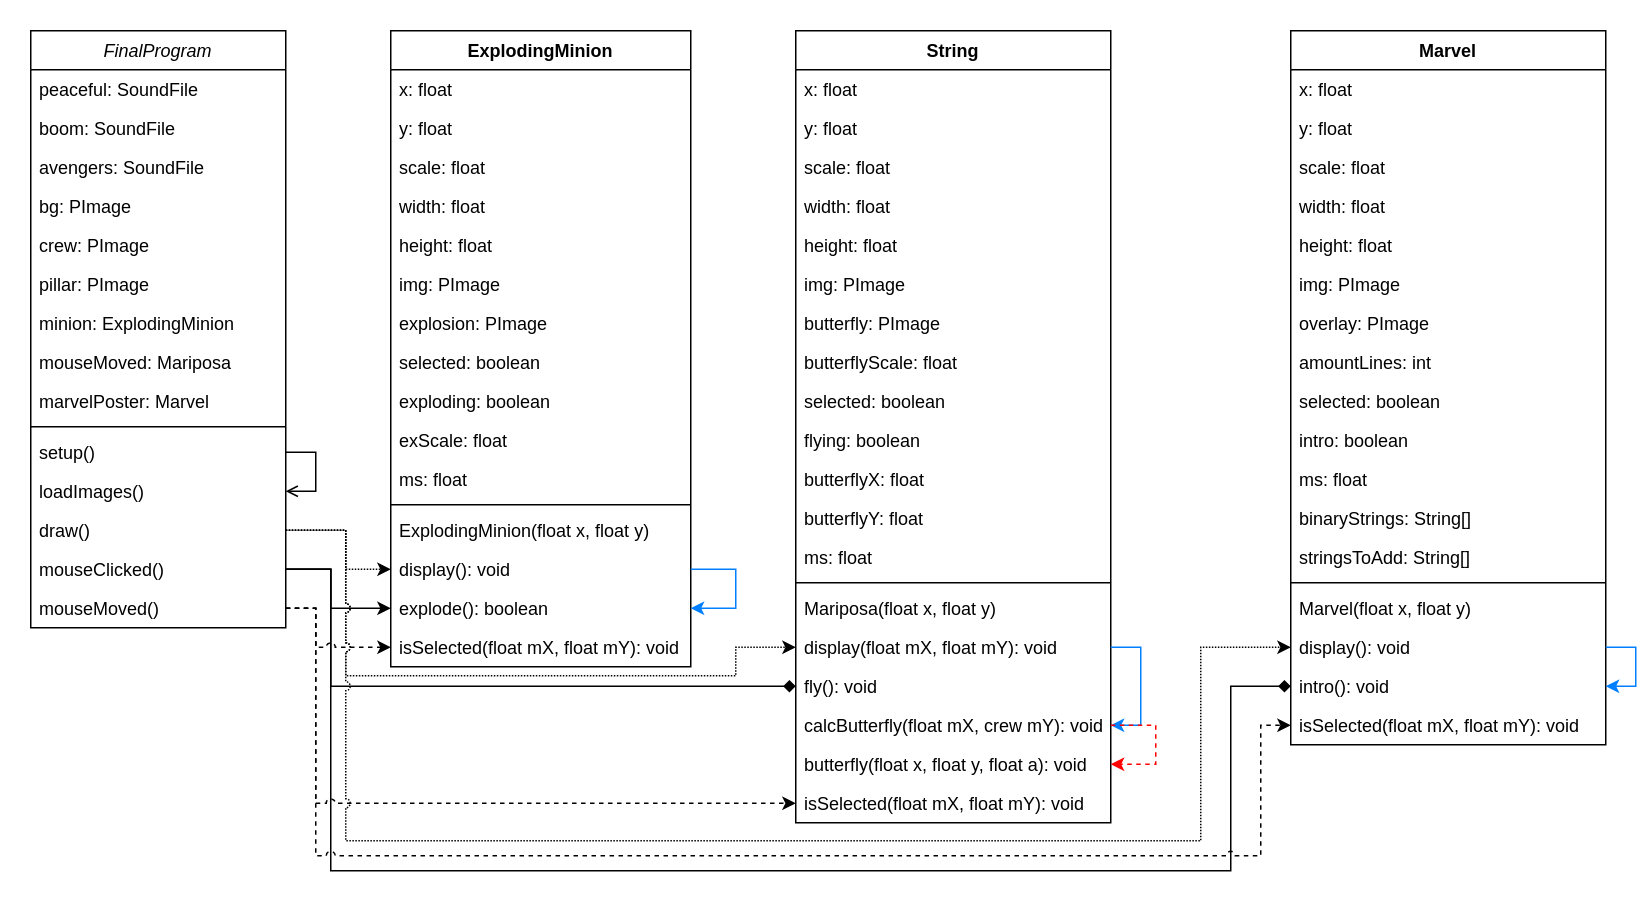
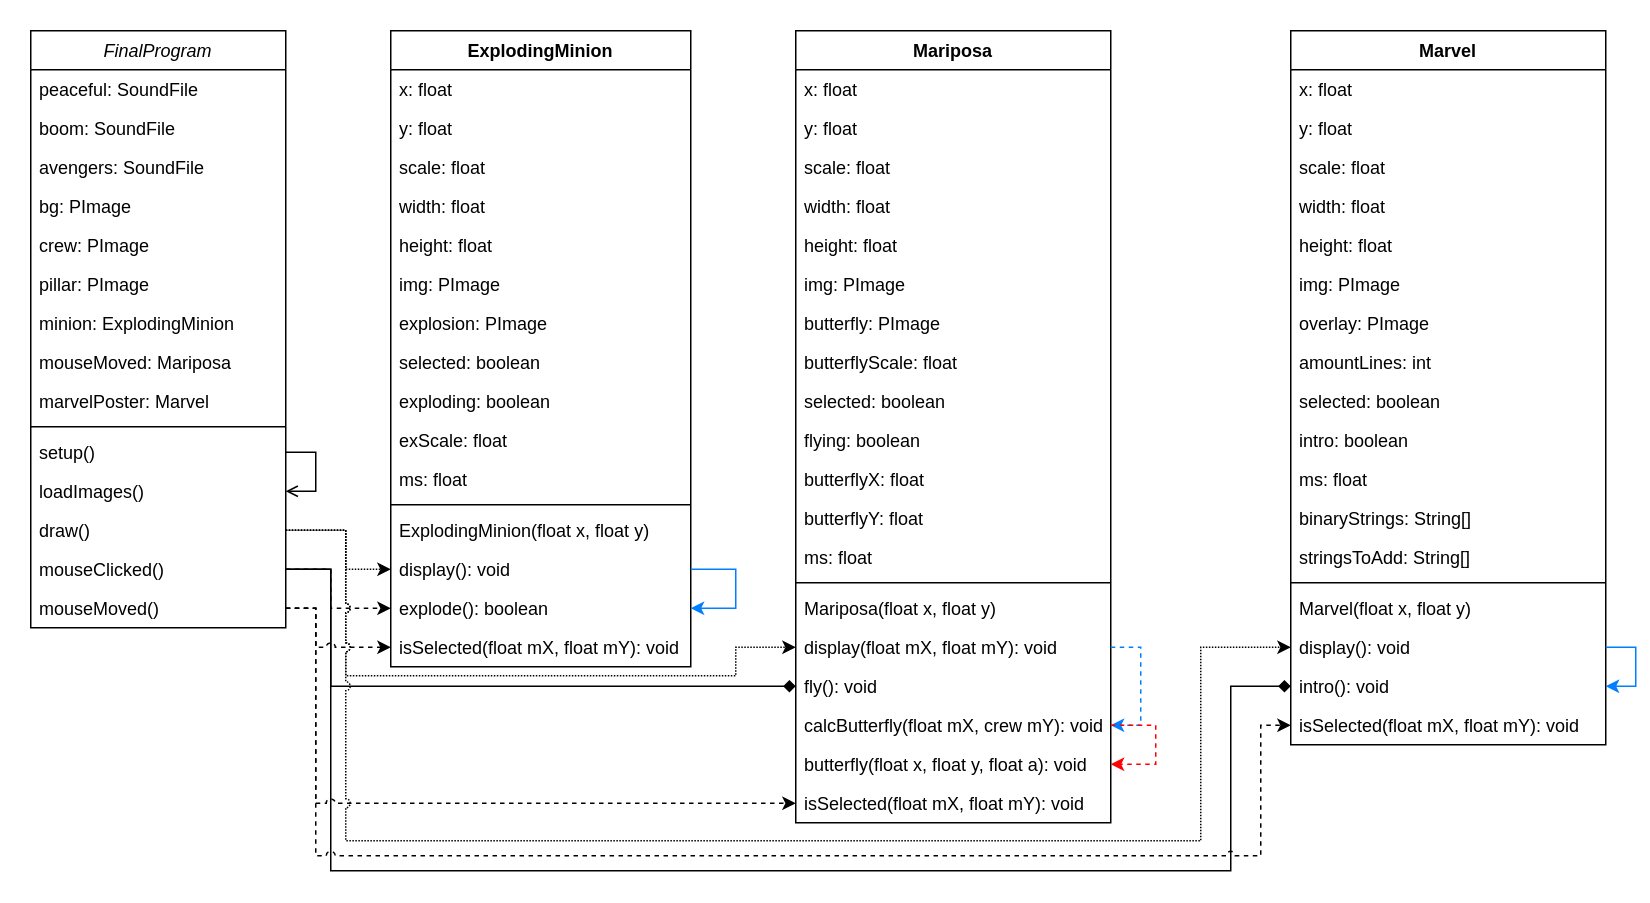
(953, 51) -> (953, 51)
(357, 608) -> (357, 608)
(1141, 671) -> (1141, 671)
